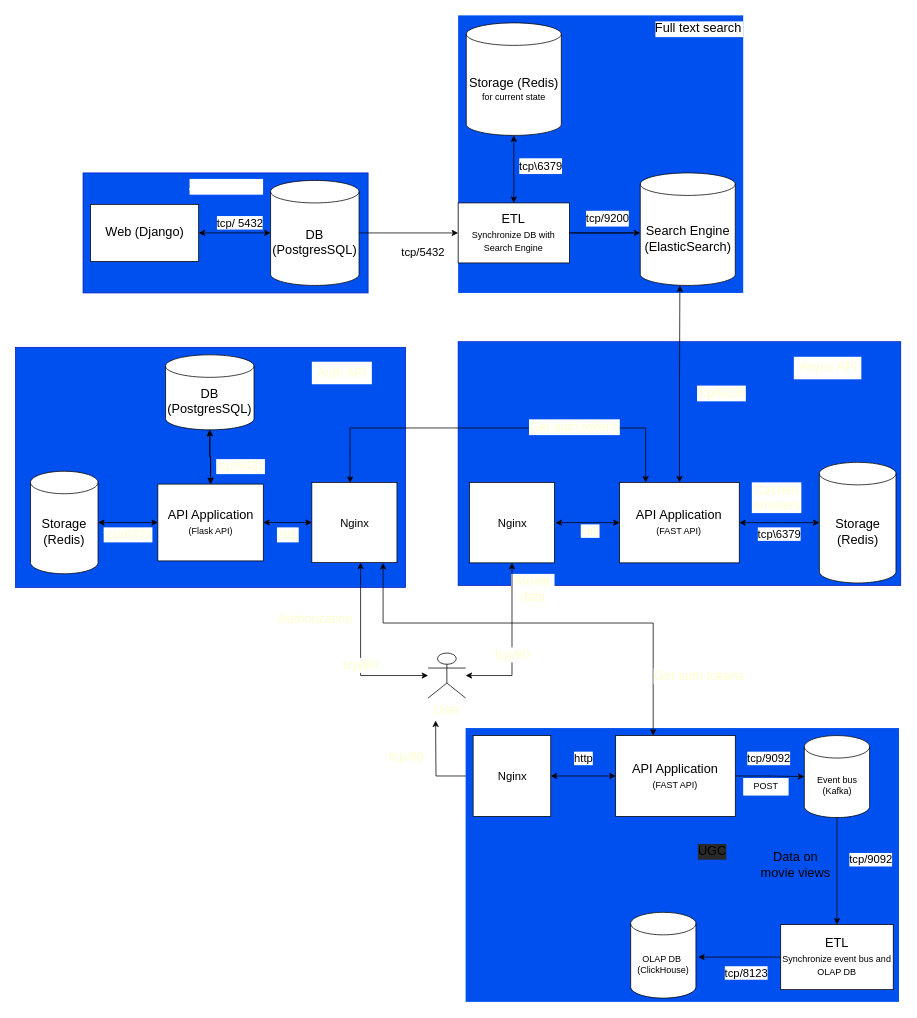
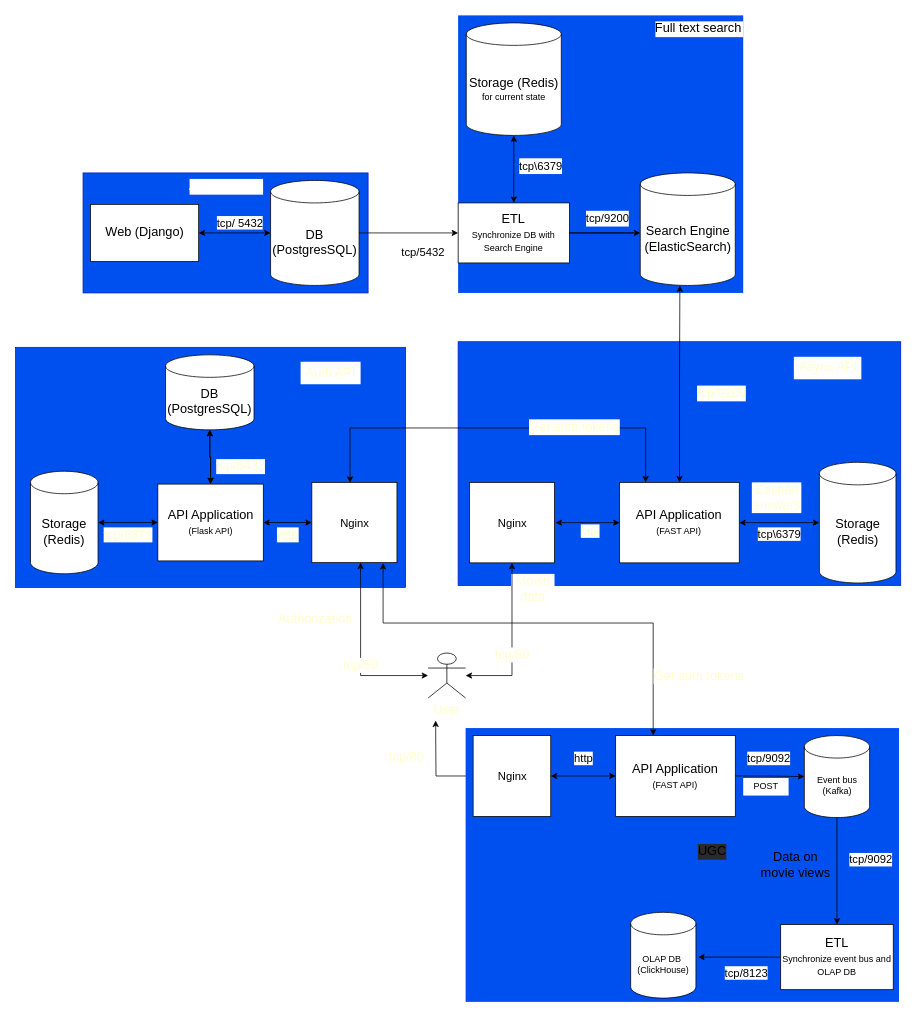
(342, 373) -> (330, 373)
